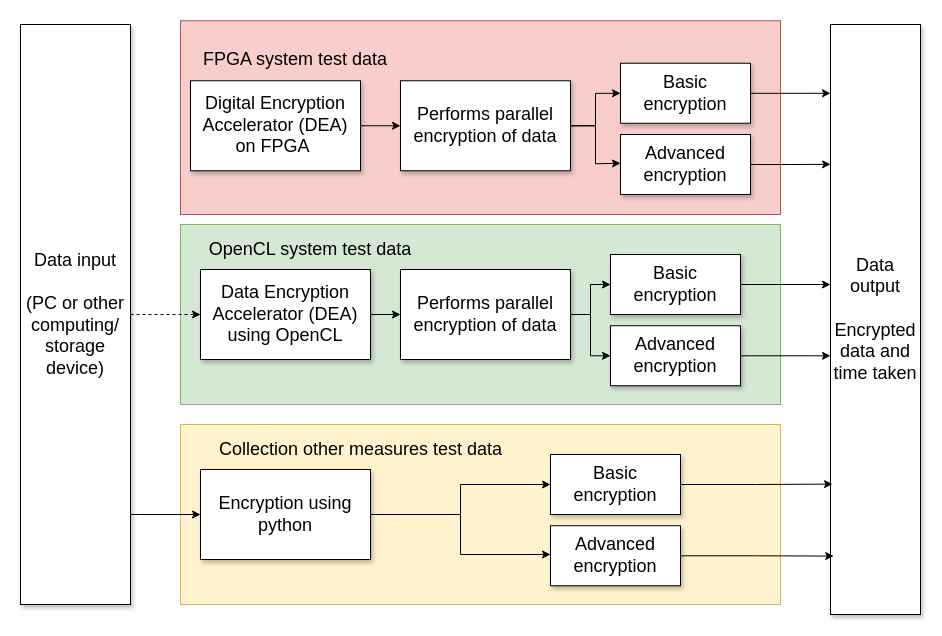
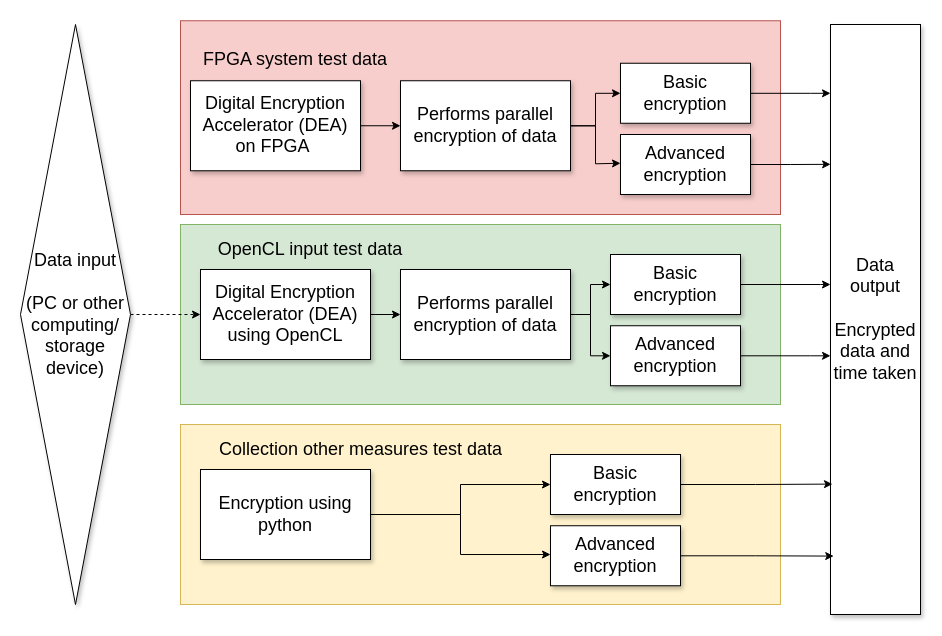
(311, 250) -> (311, 250)
(76, 315) -> (76, 315)
(286, 315) -> (286, 315)
(162, 515) -> none
